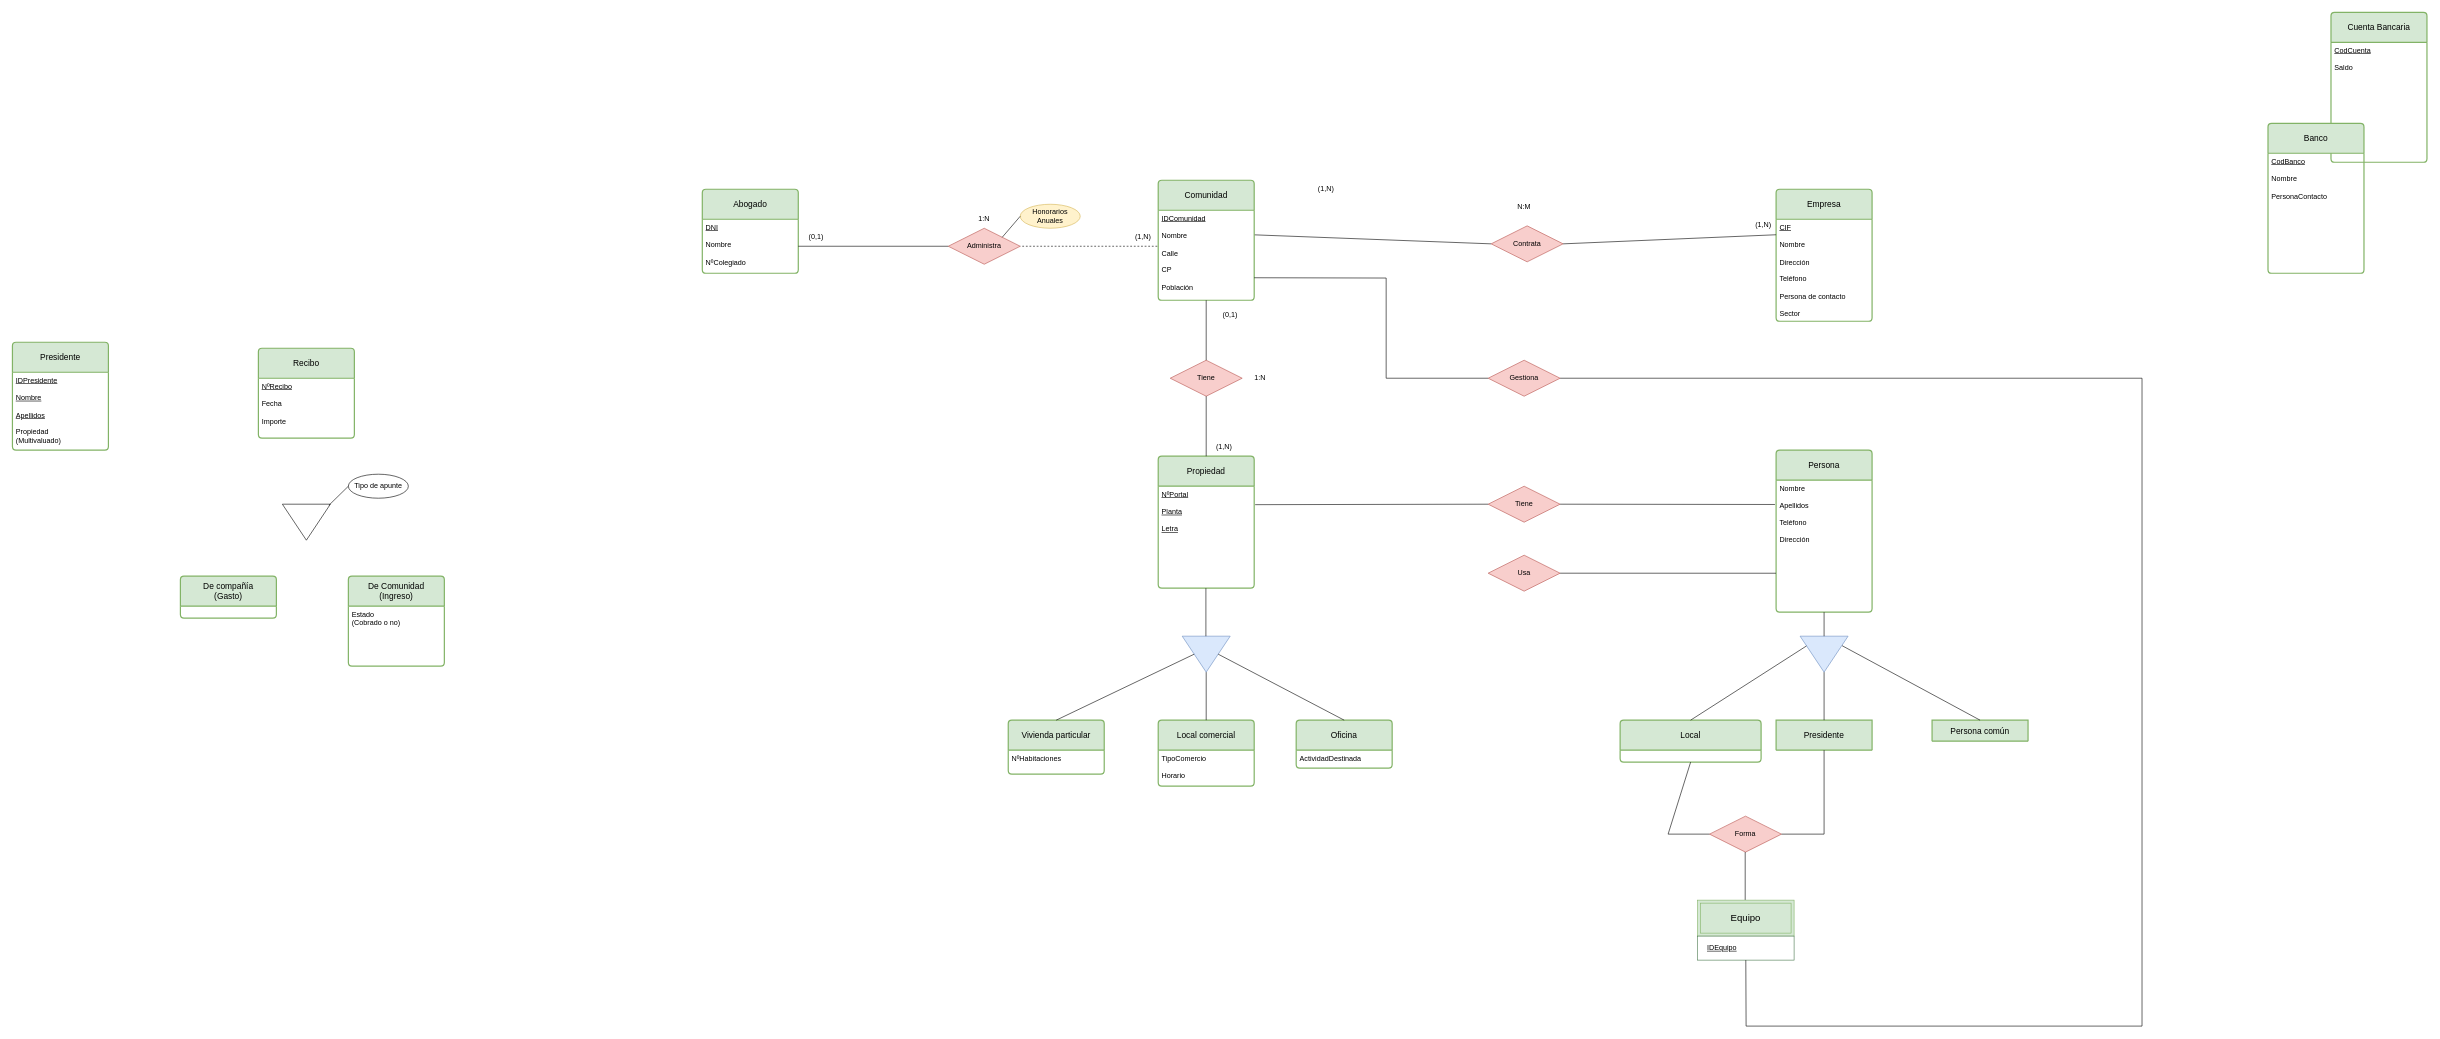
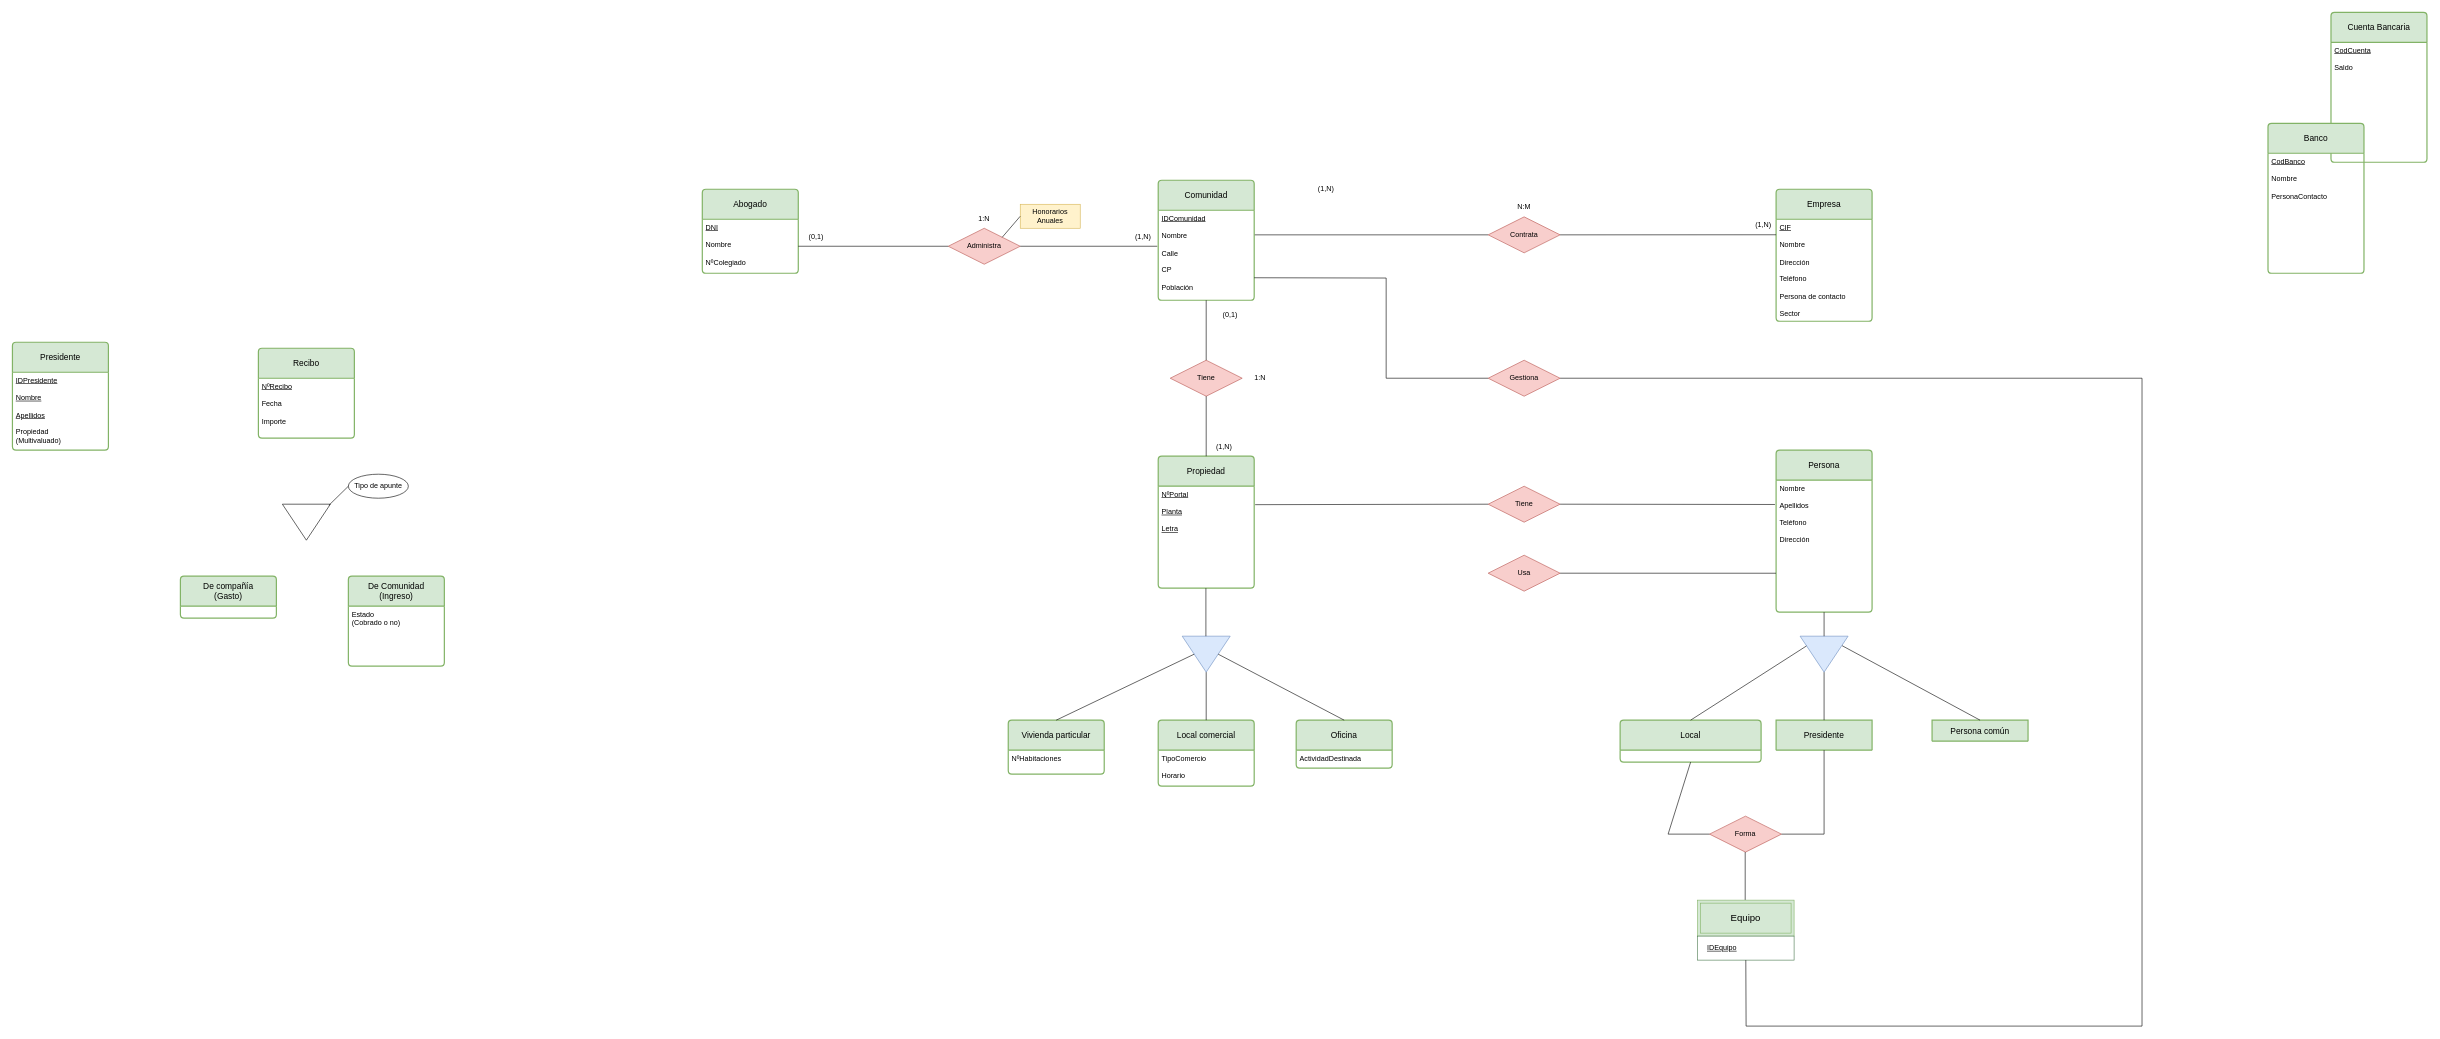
(1050, 216) -> (1050, 216)
(1527, 244) -> (1524, 235)
(1088, 246) -> (1088, 246)
